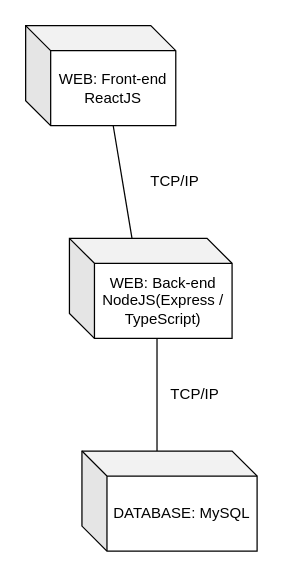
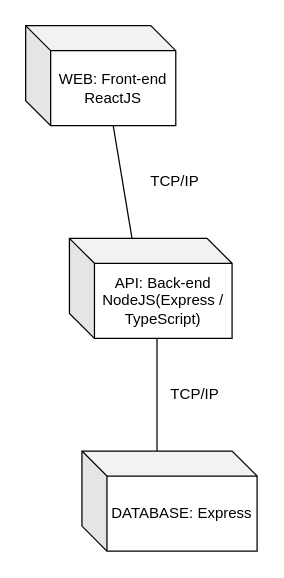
(163, 301) -> (163, 301)
(182, 513) -> (182, 513)
